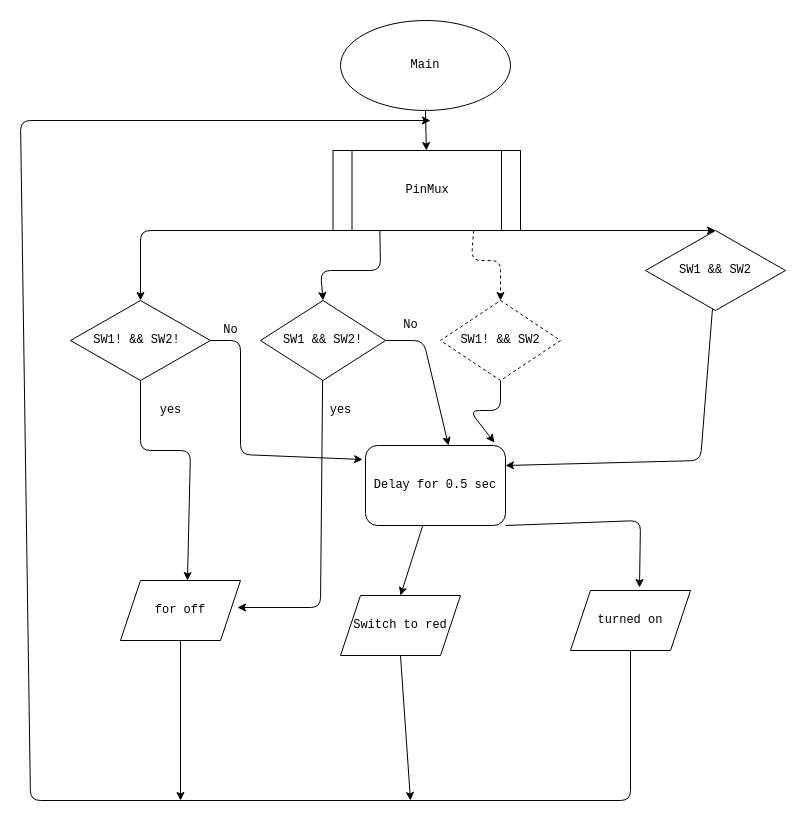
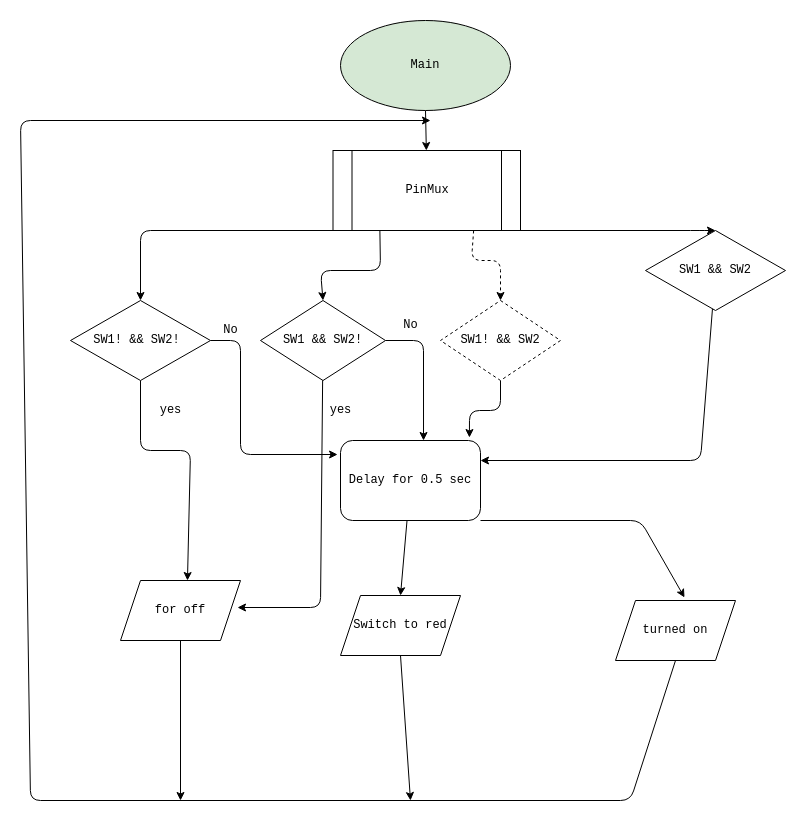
(426, 66) -> (426, 66)
(436, 486) -> (411, 481)
(631, 621) -> (676, 631)
